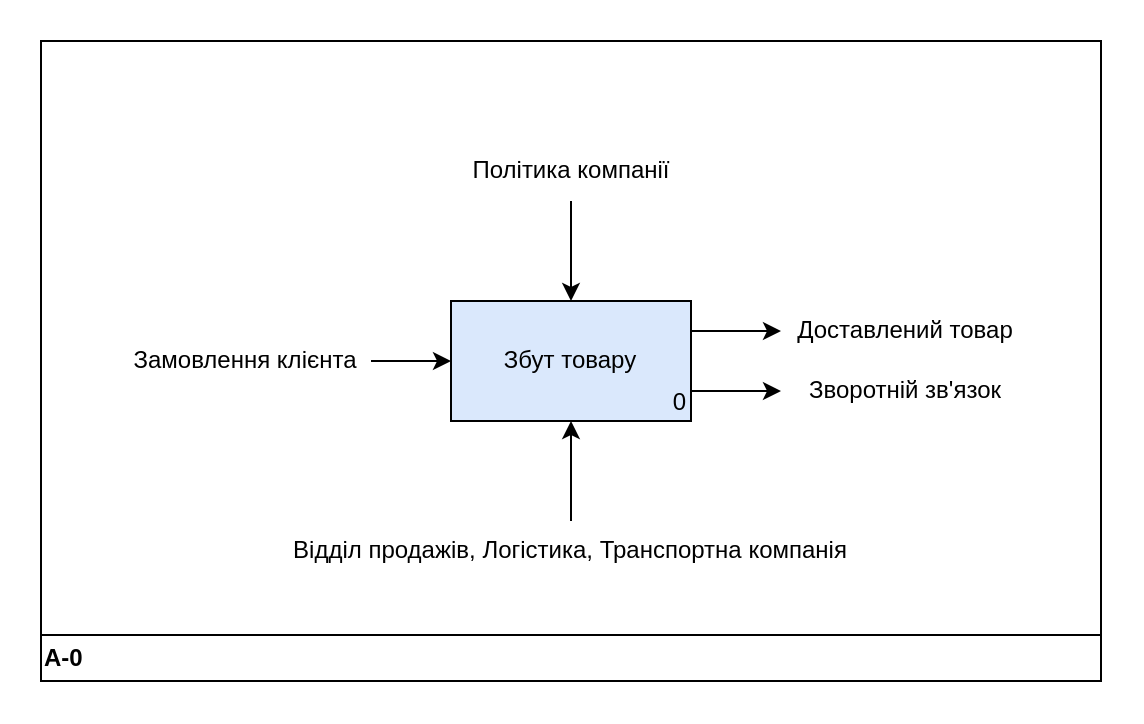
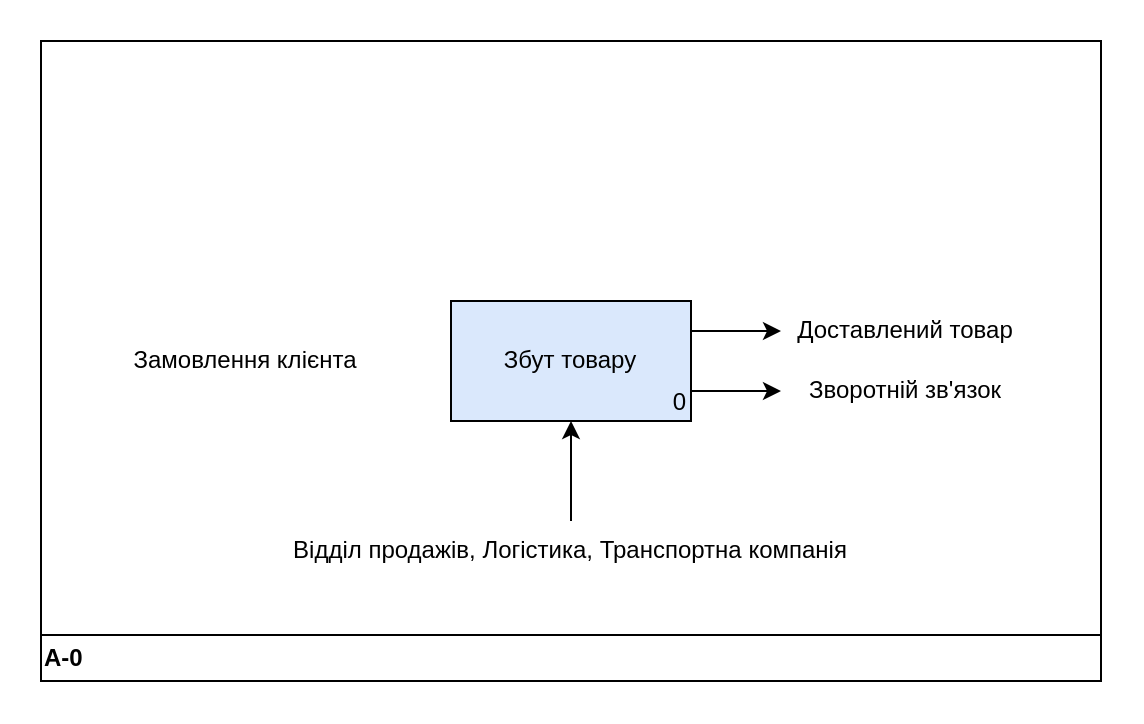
(571, 171) -> none
(571, 244) -> none
(404, 361) -> none
